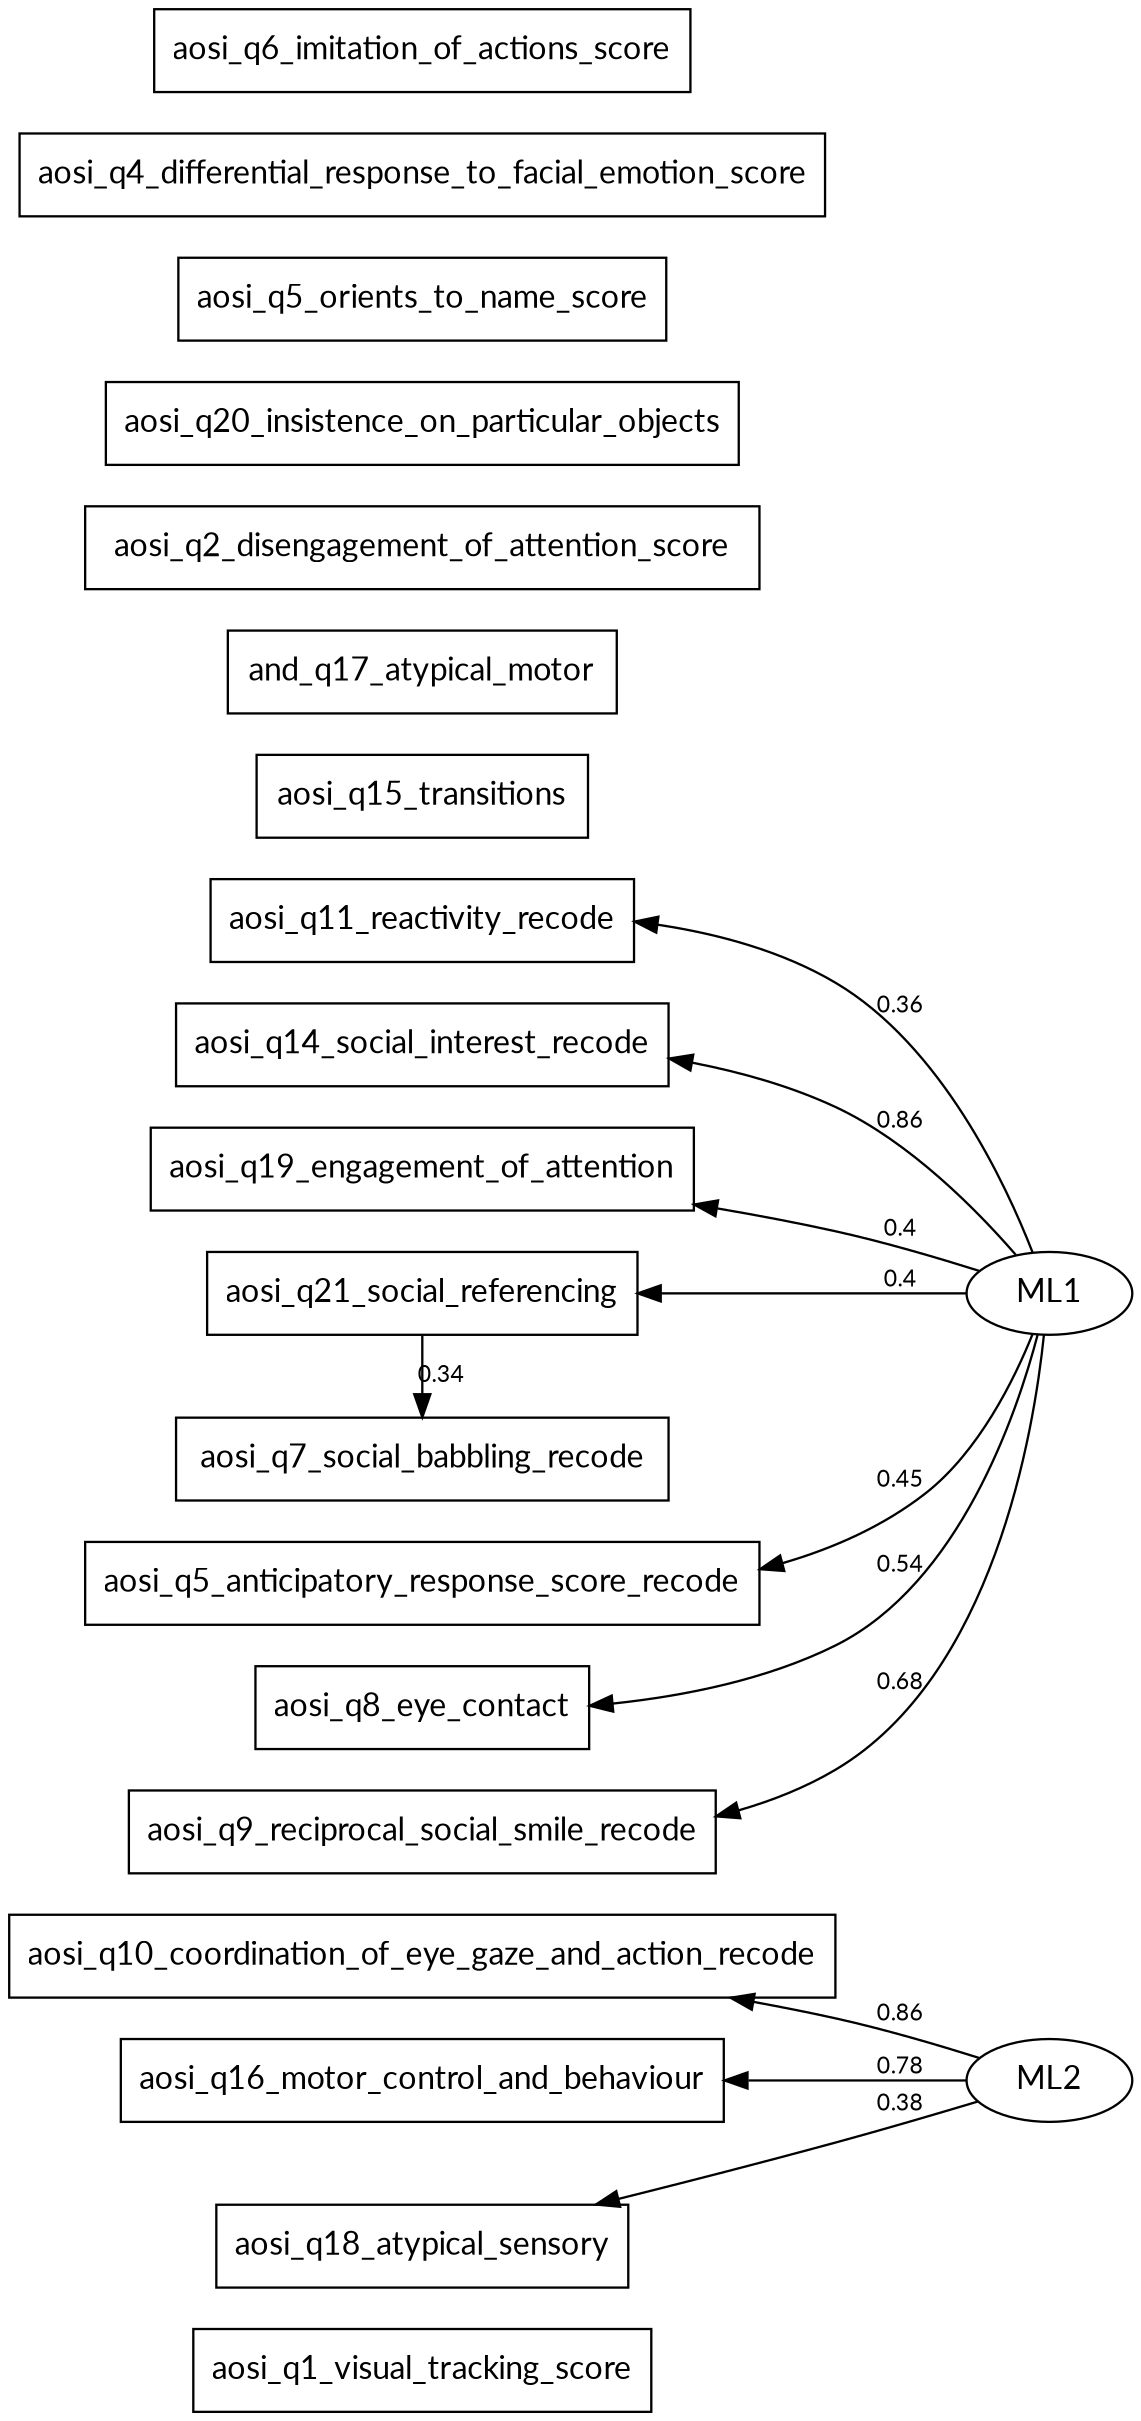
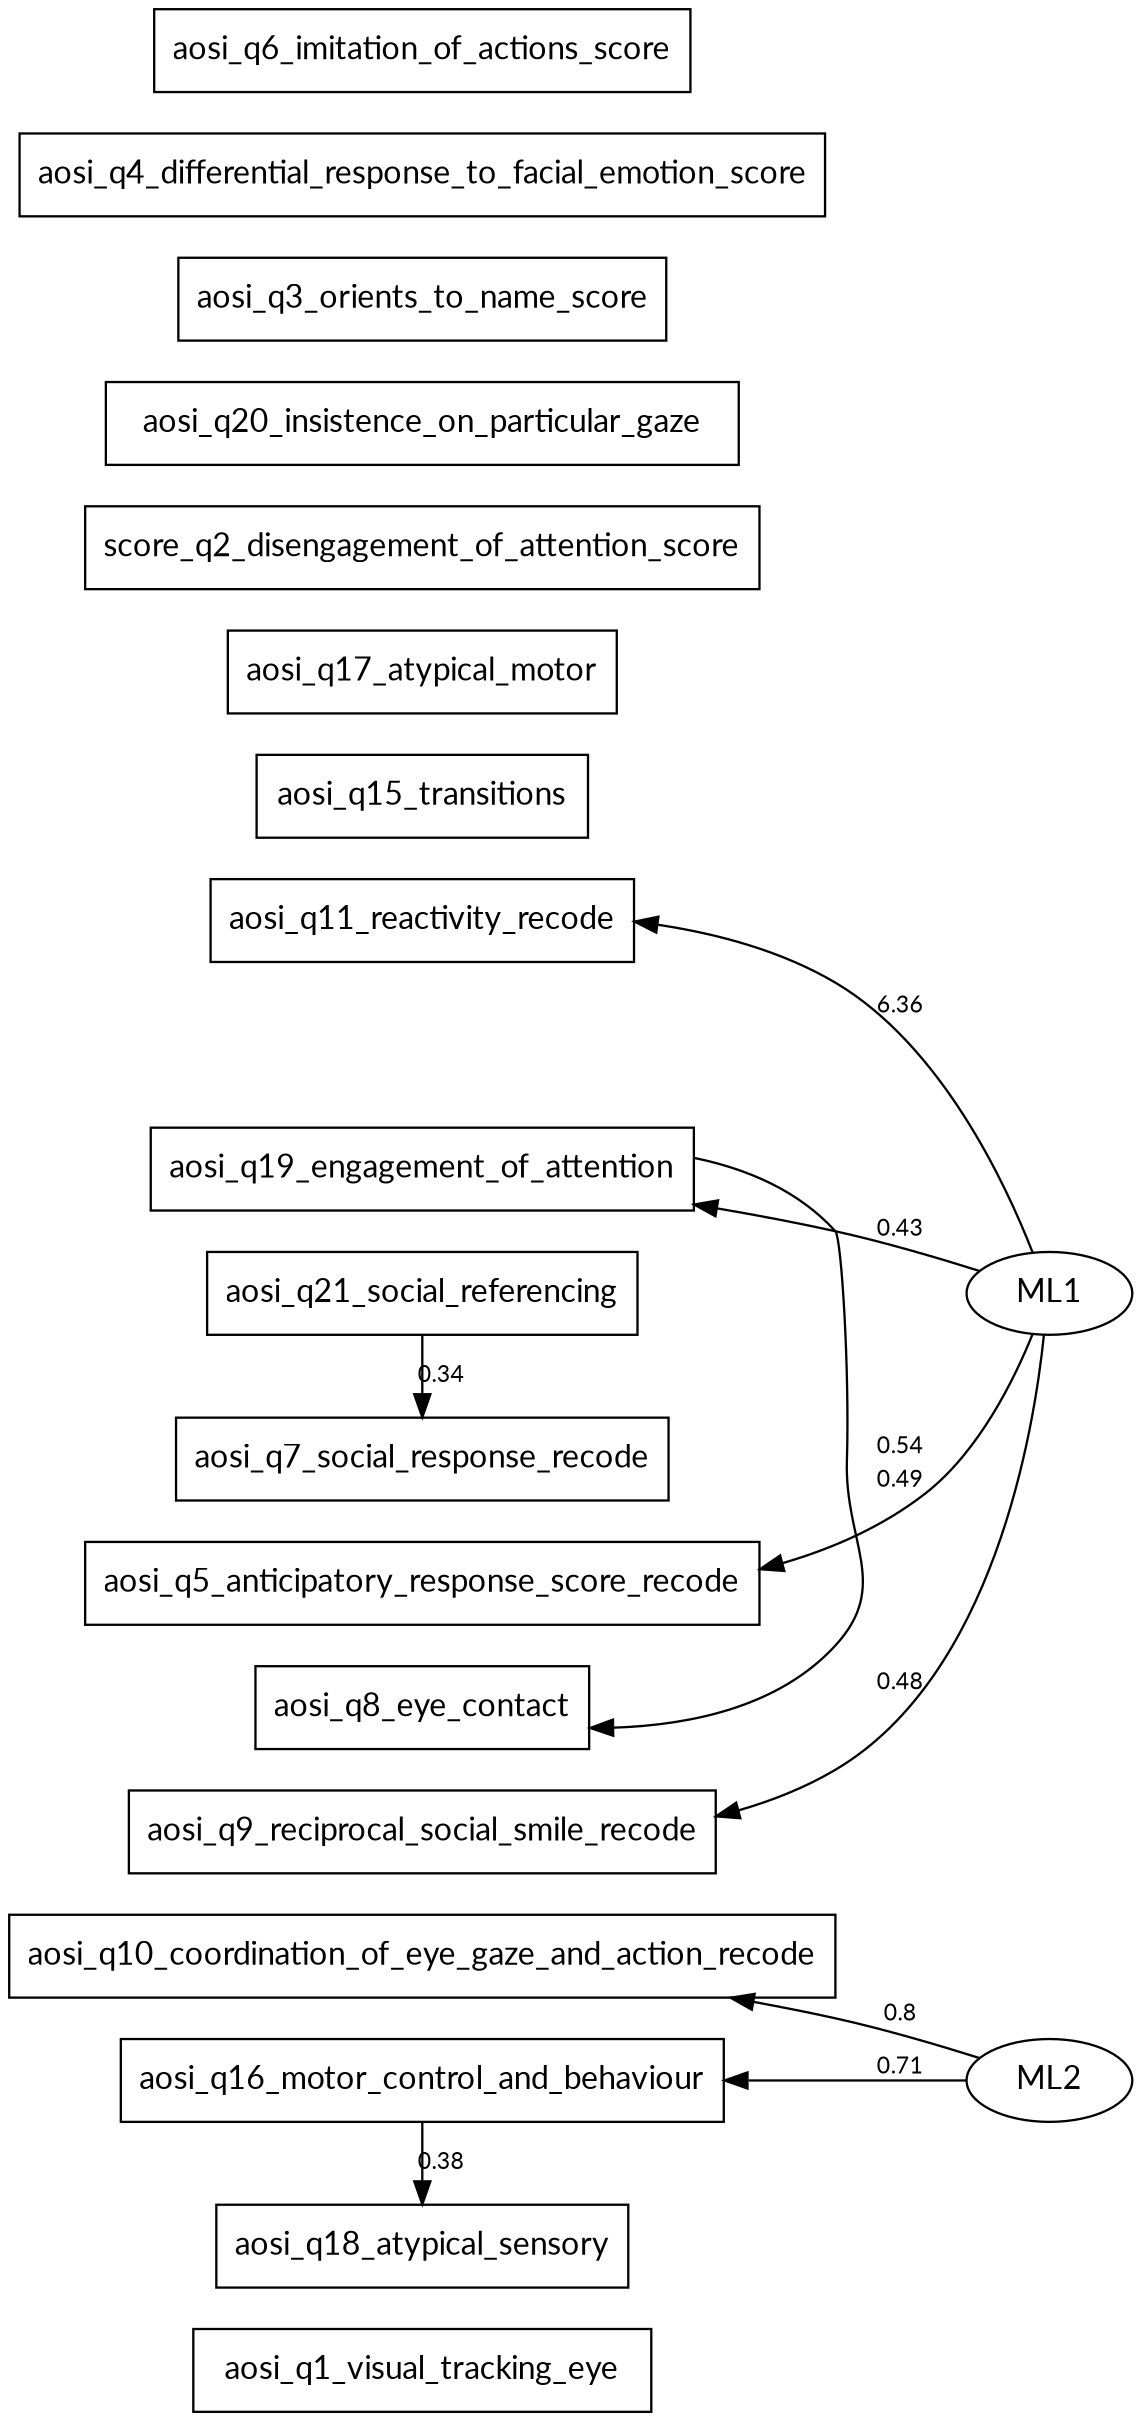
(422, 299) -> (422, 299)
(422, 423) -> (422, 423)
(422, 548) -> (422, 548)
(422, 672) -> (422, 672)
(901, 1007) -> (901, 1007)
(422, 1045) -> none
(901, 1230) -> (901, 1230)
(814, 1293) -> none
(422, 1459) -> (422, 1459)
(901, 1481) -> (901, 1481)
(896, 1602) -> (848, 1483)
(901, 1683) -> (901, 1683)
(901, 2015) -> (901, 2015)
(901, 2068) -> (901, 2068)
(799, 2152) -> (422, 2152)
(422, 2370) -> (422, 2370)
